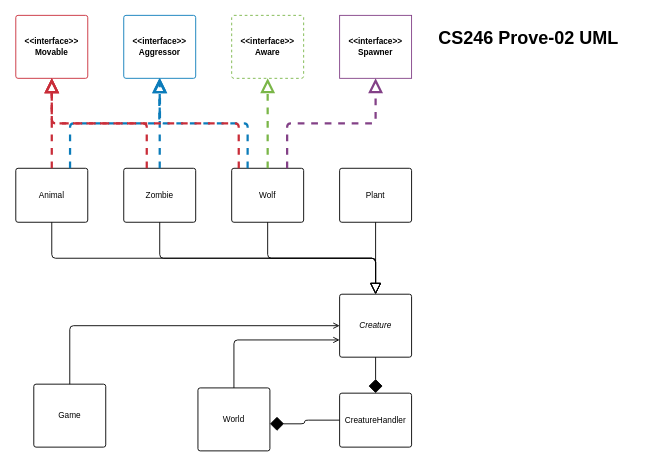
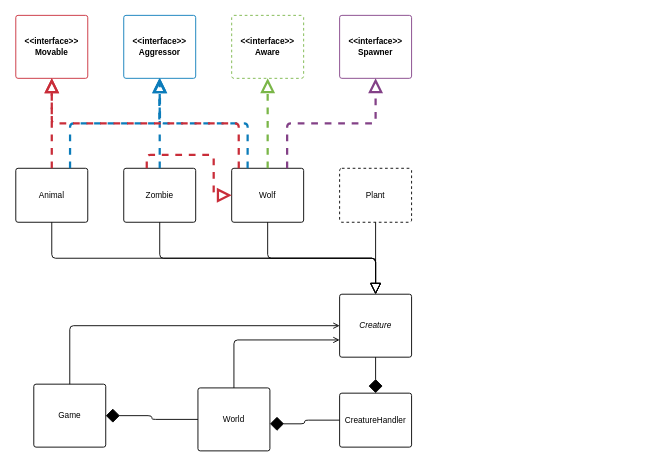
(375, 47) -> (375, 47)
(546, 57) -> none
(146, 140) -> (204, 155)
(375, 195) -> (375, 195)
none -> (153, 419)
